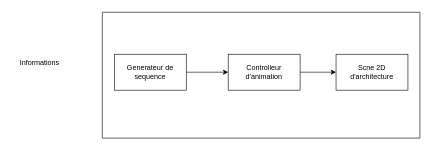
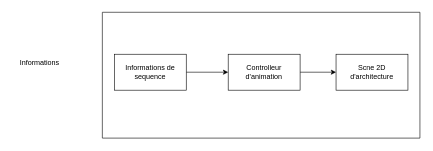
(150, 72) -> (150, 72)
